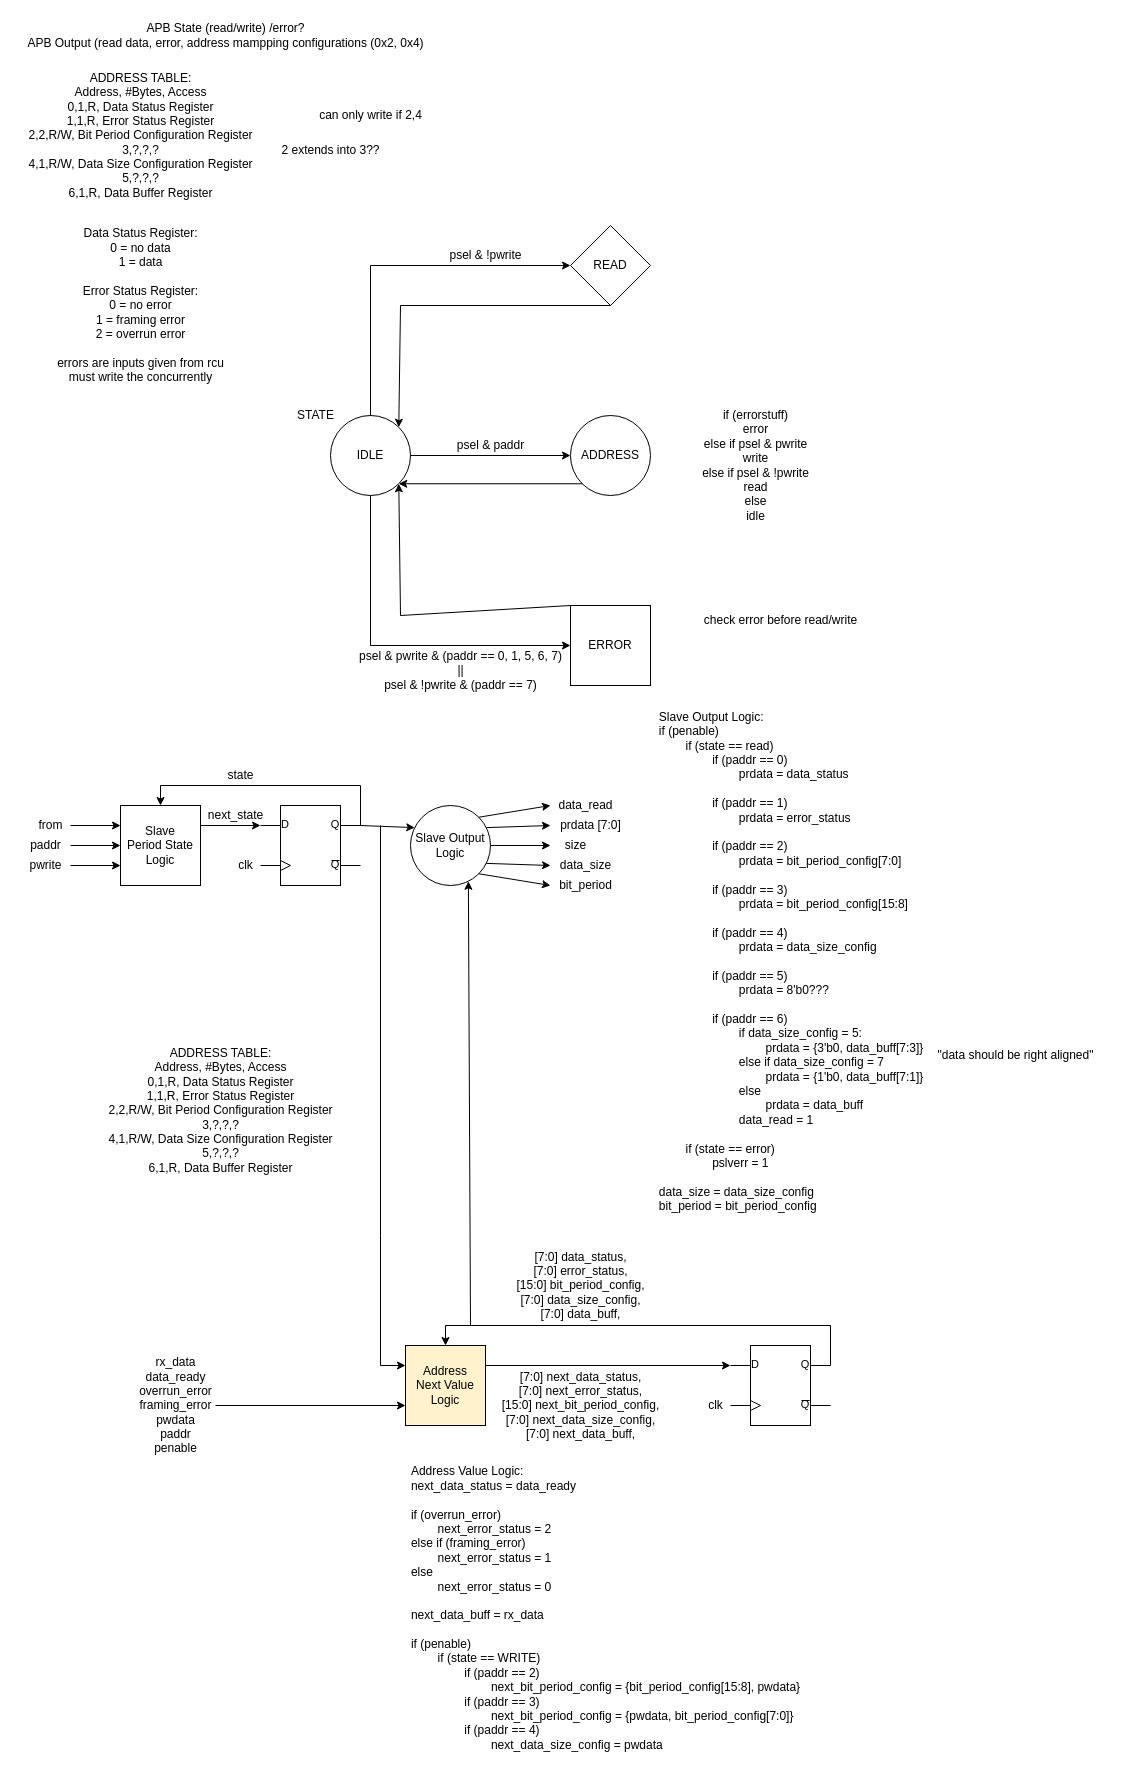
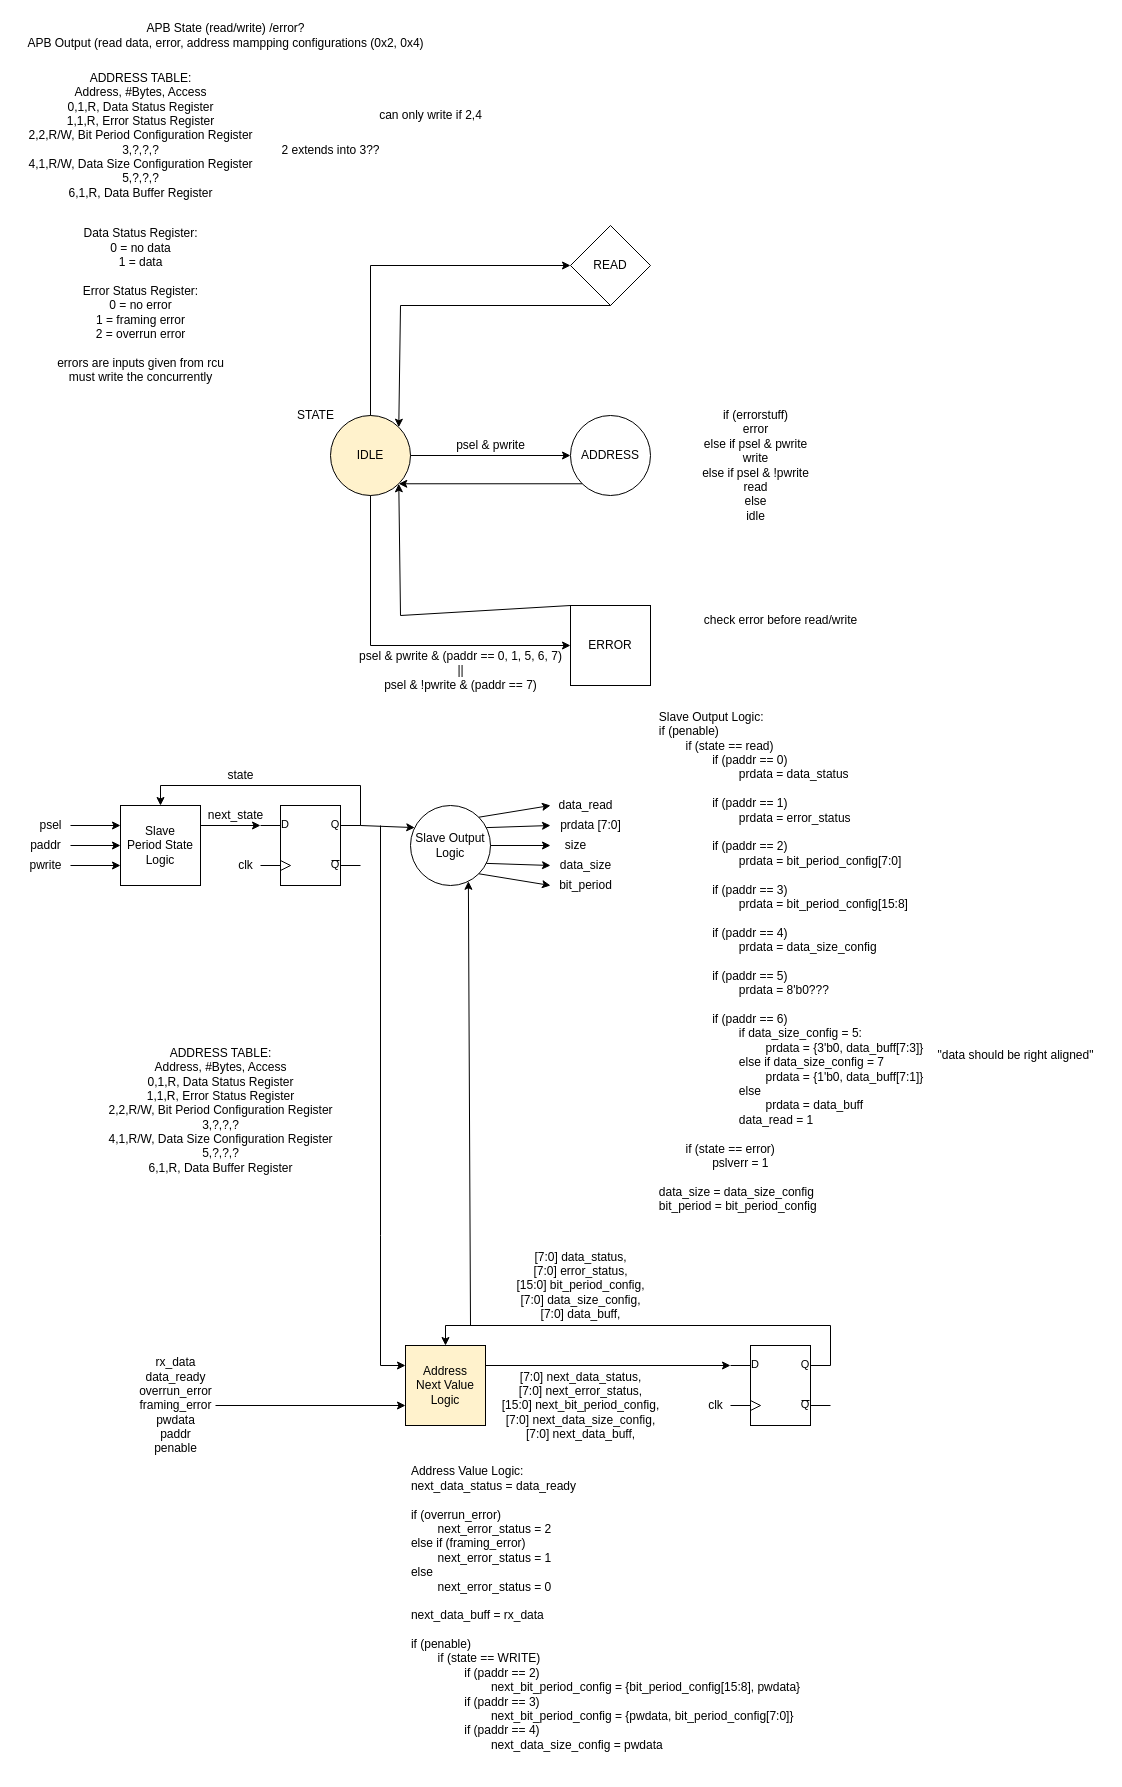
(371, 116) -> (431, 116)
(486, 256) -> none
(491, 446) -> (491, 446)
(371, 456) -> (371, 456)
(51, 826) -> (51, 826)
